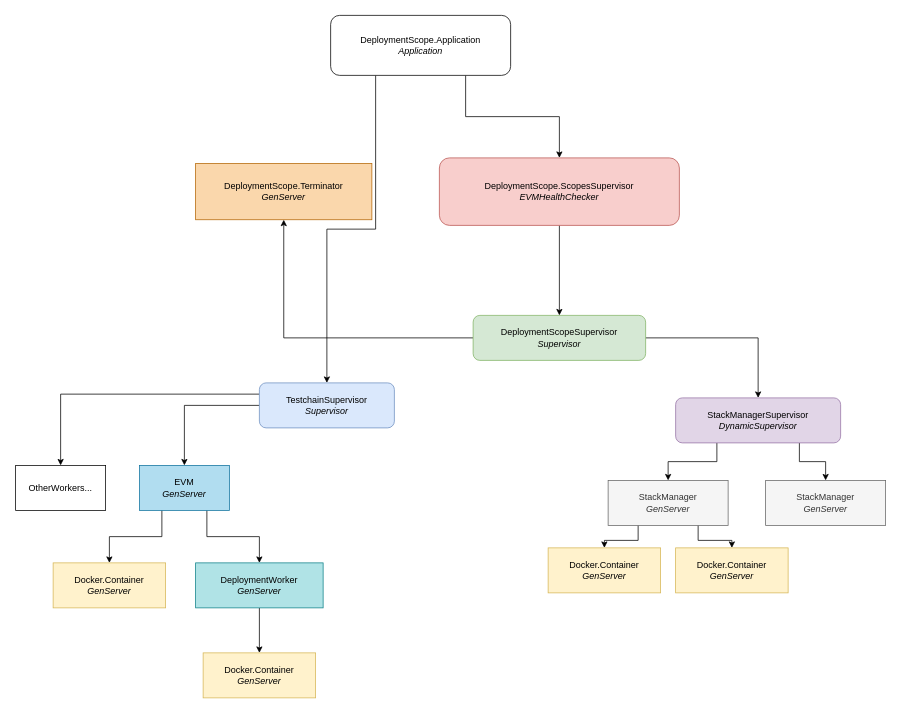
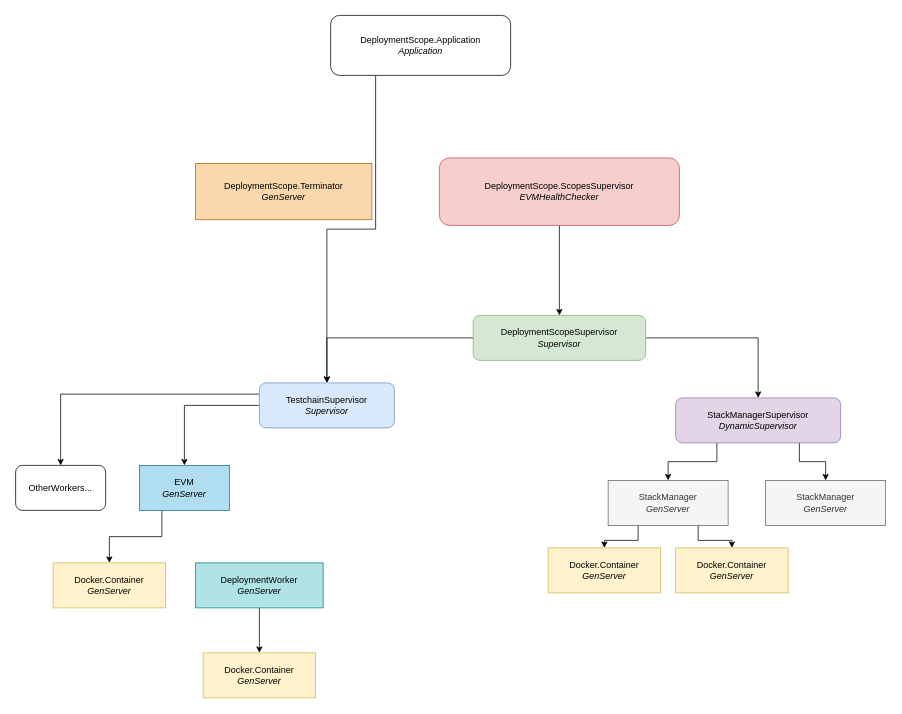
(510, 117) -> none
(284, 283) -> (329, 338)
(60, 488) -> (60, 488)
(242, 537) -> none
